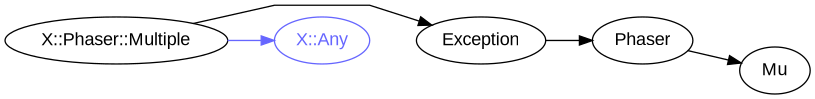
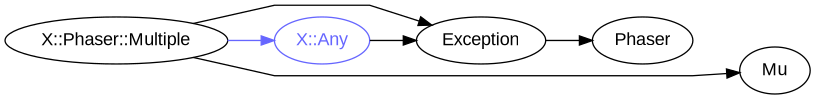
none -> (386, 40)
(708, 55) -> (459, 76)
